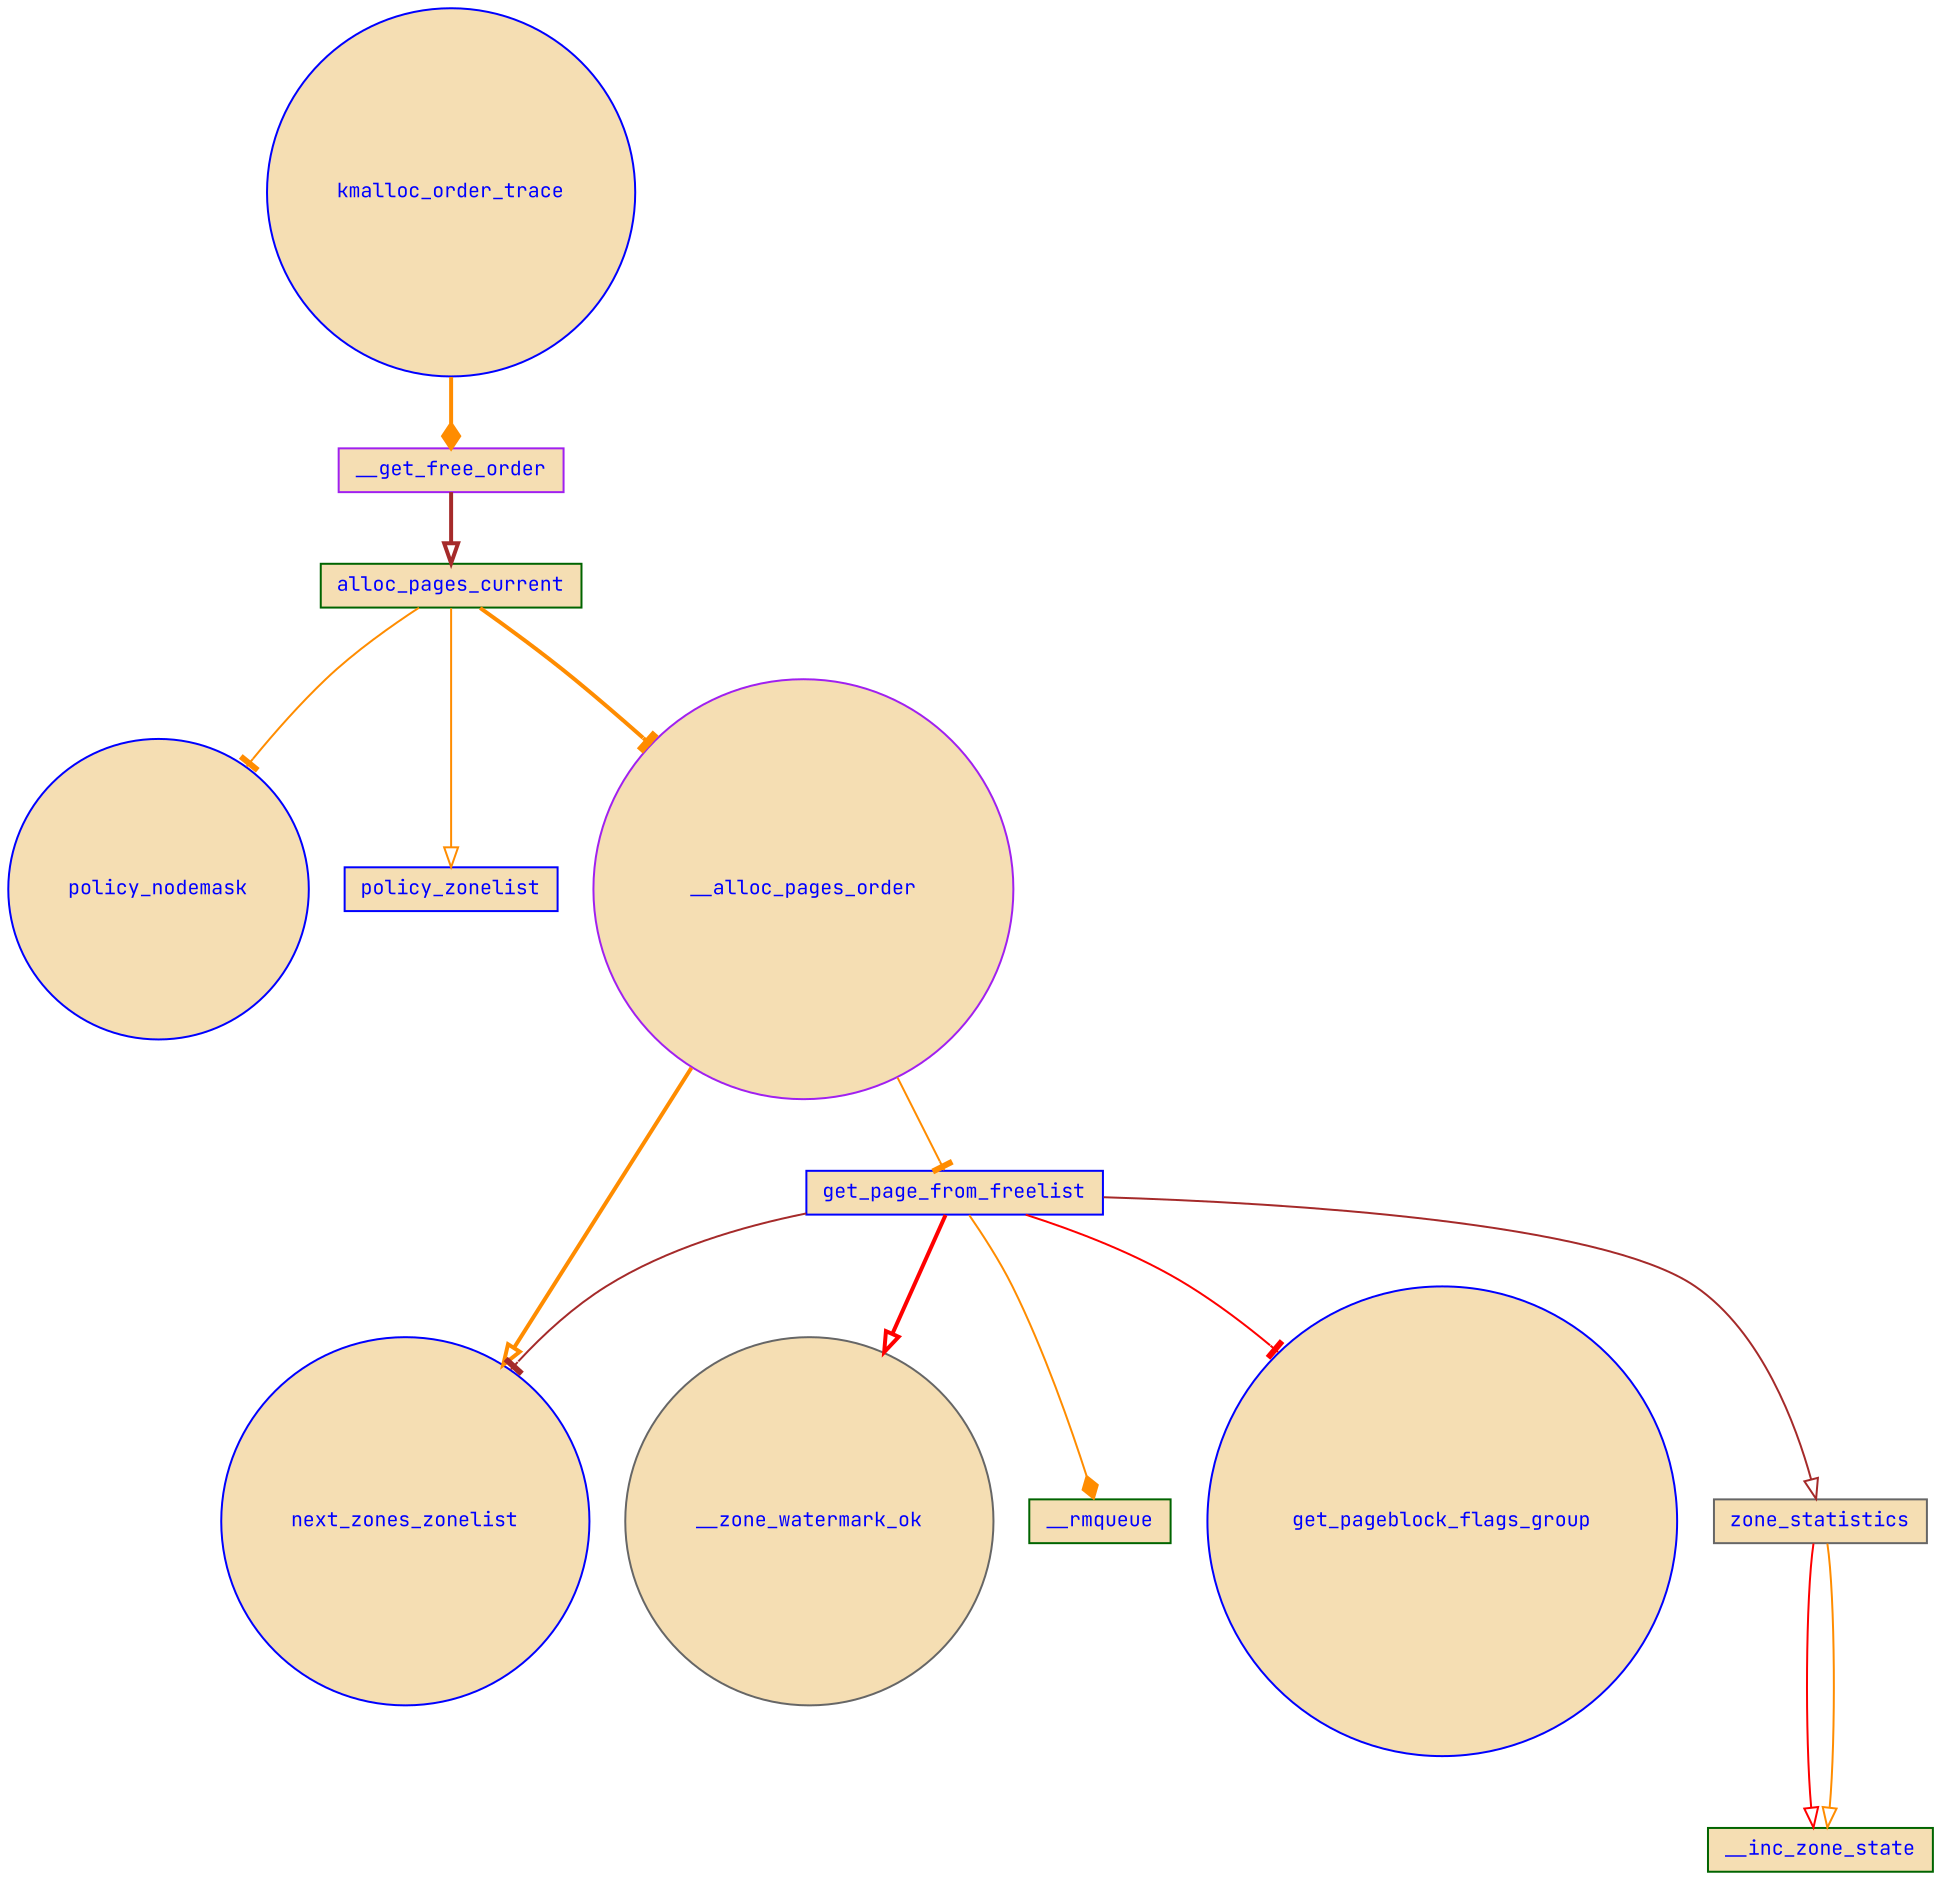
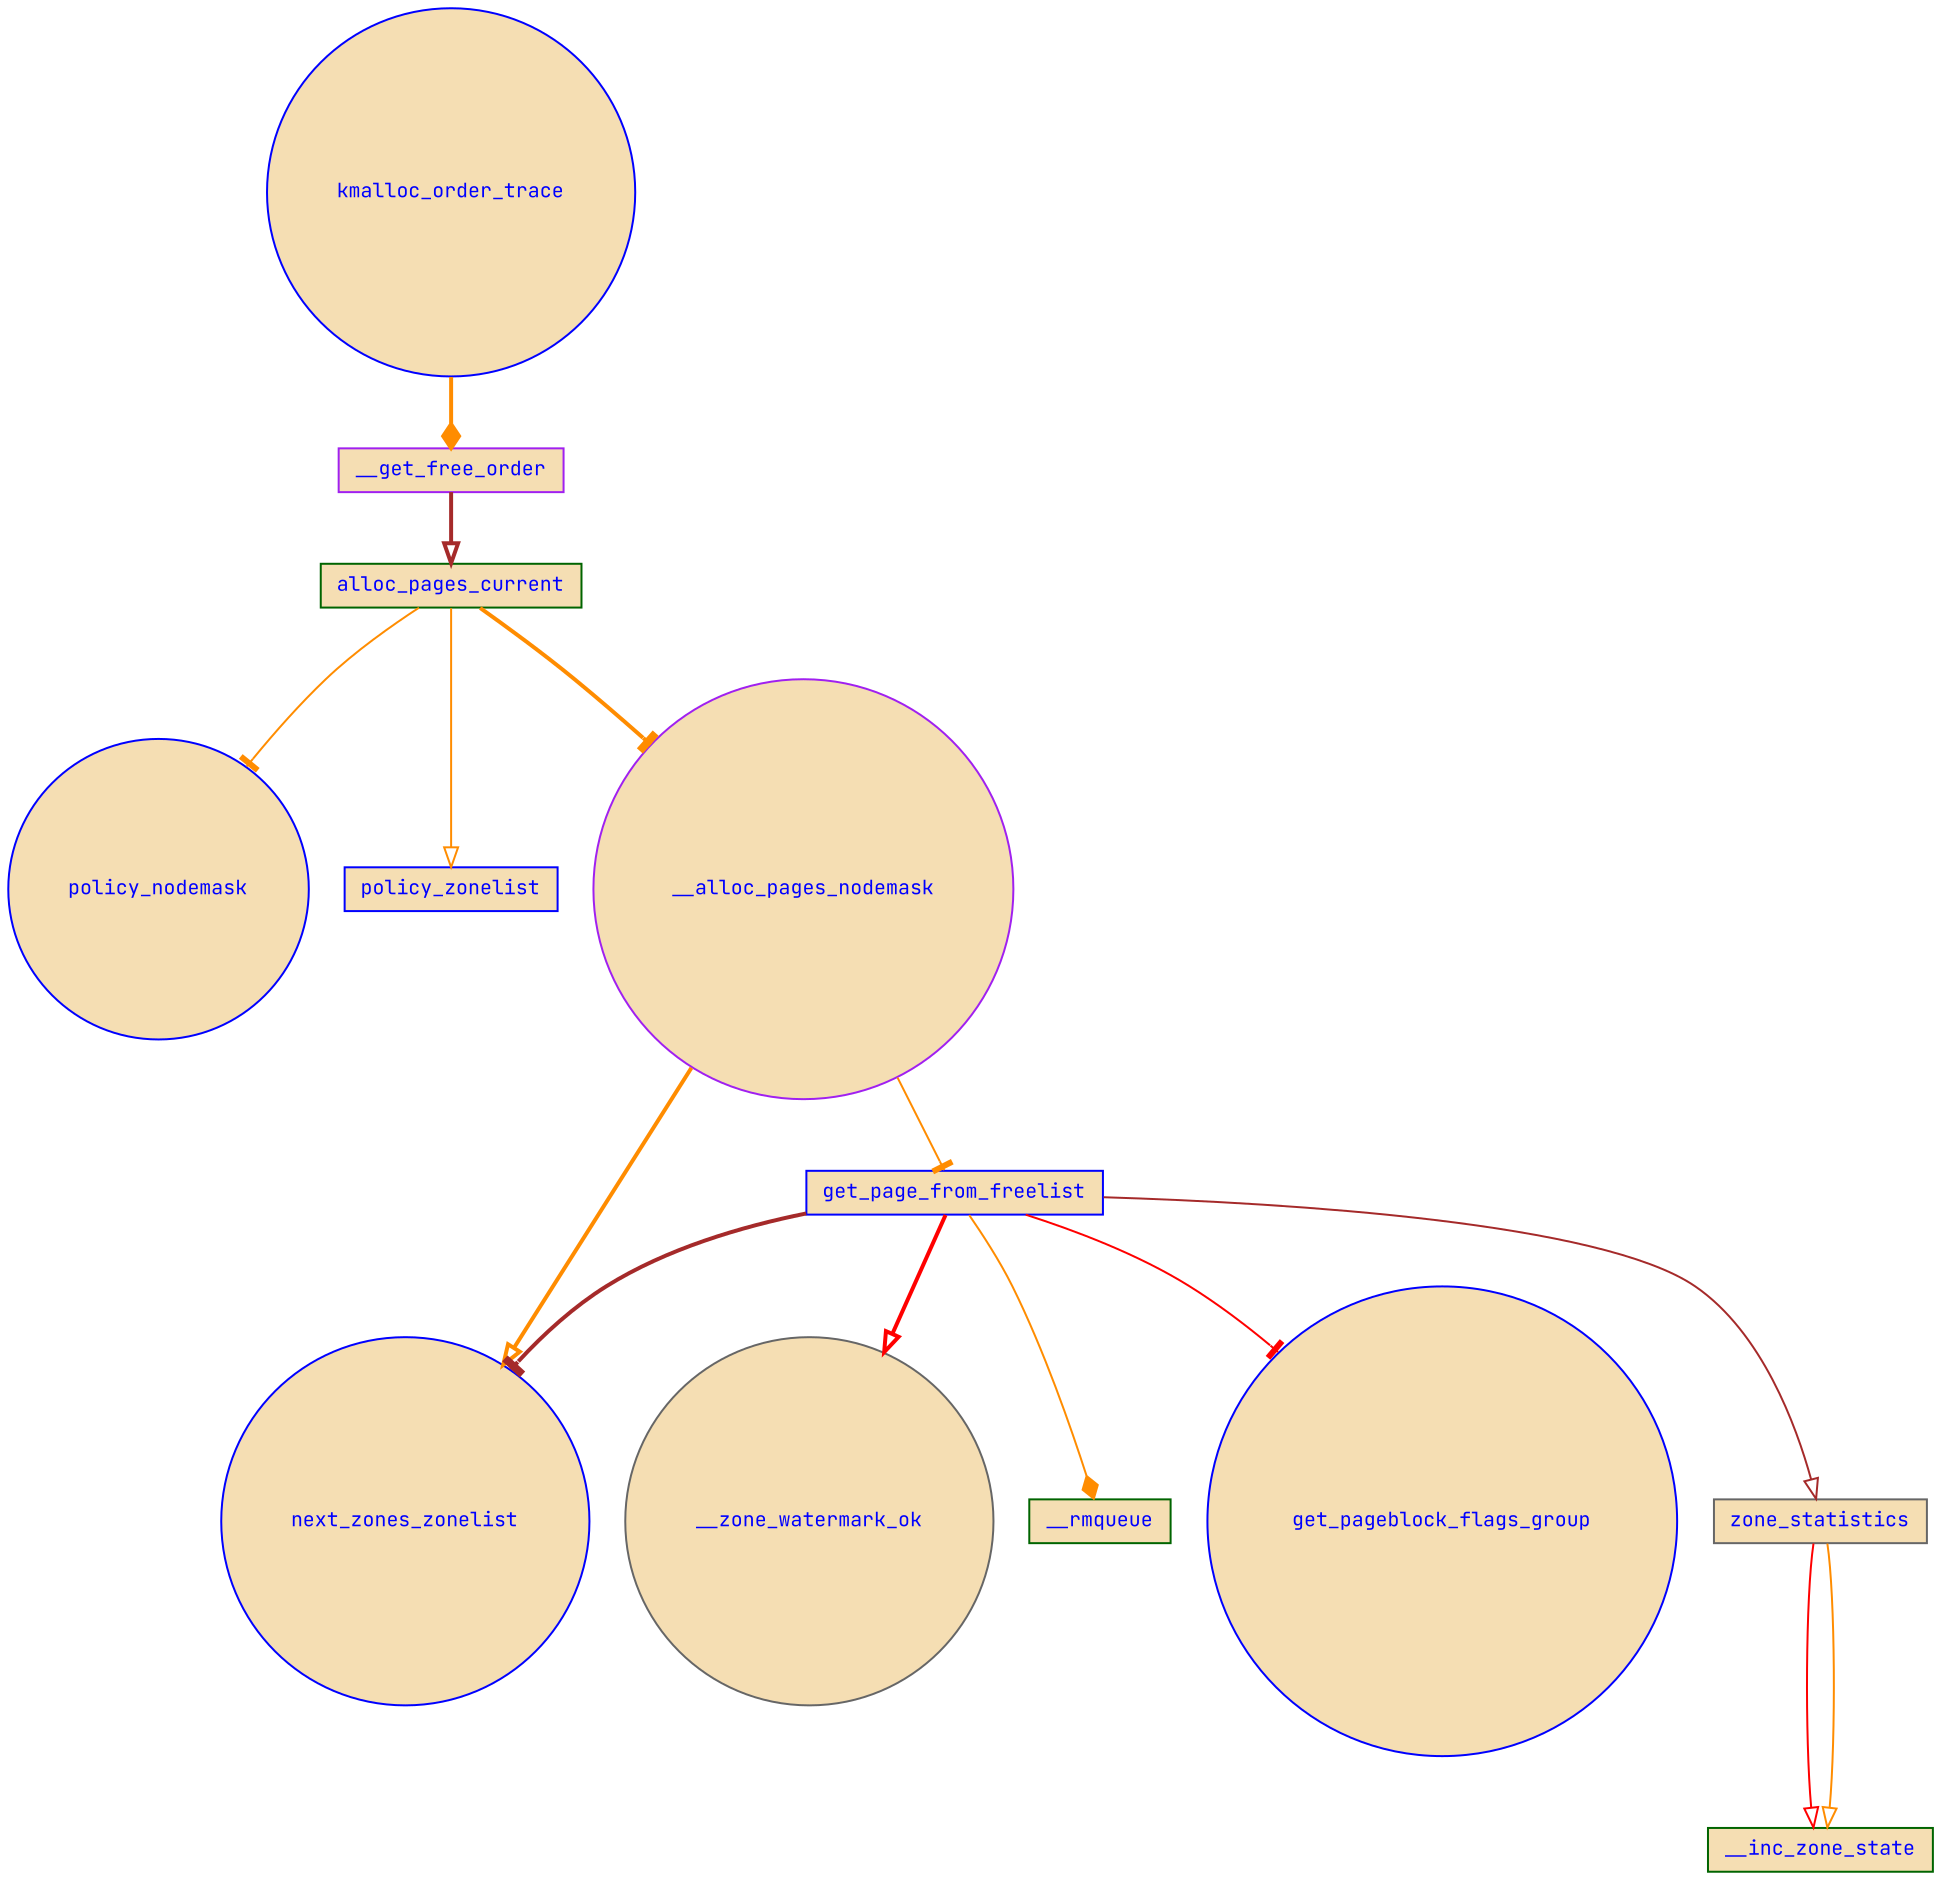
(803, 889) -> (803, 889)
(649, 1263) -> (649, 1263)
